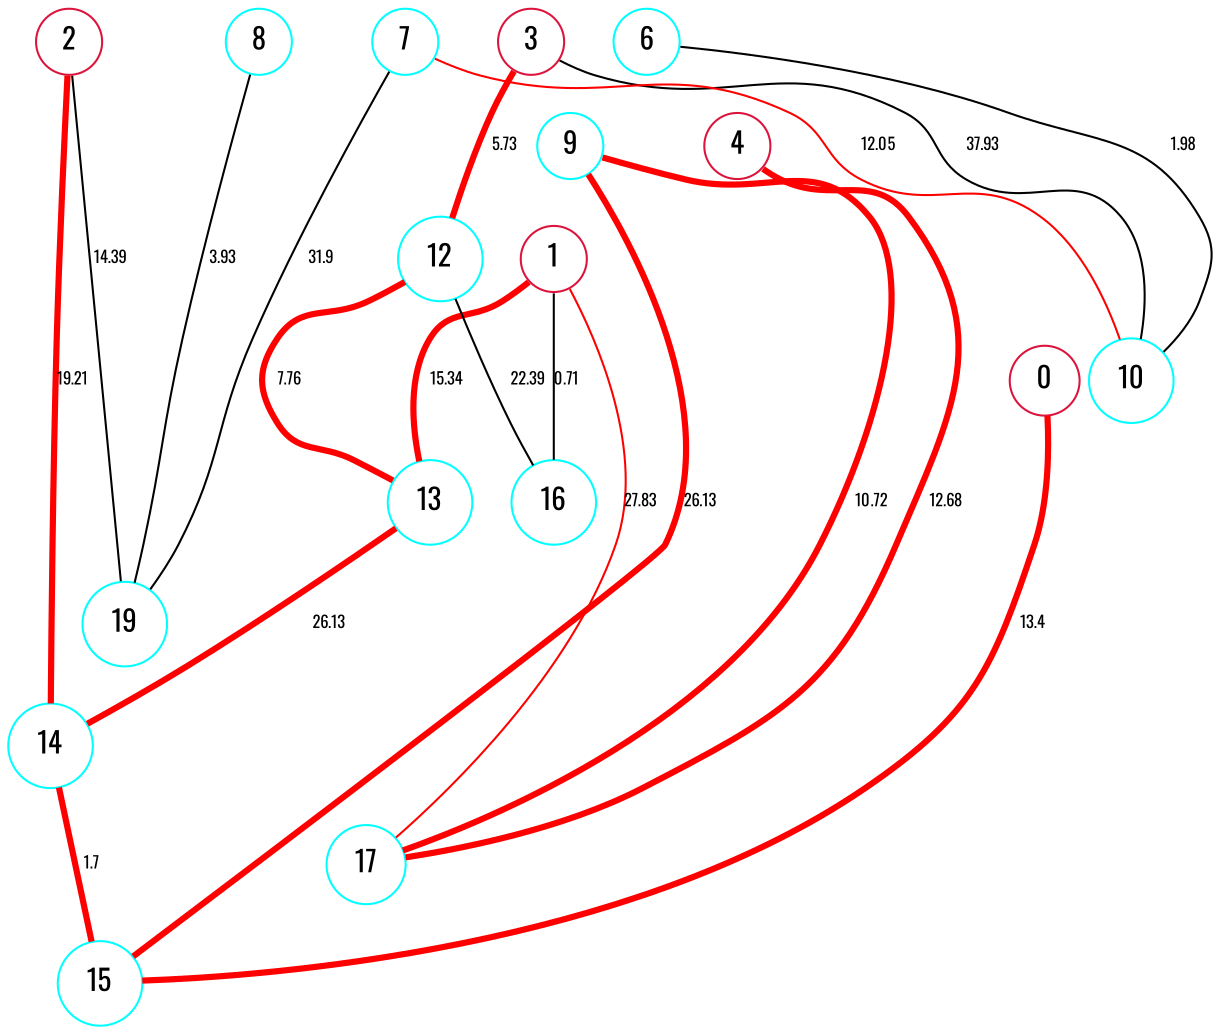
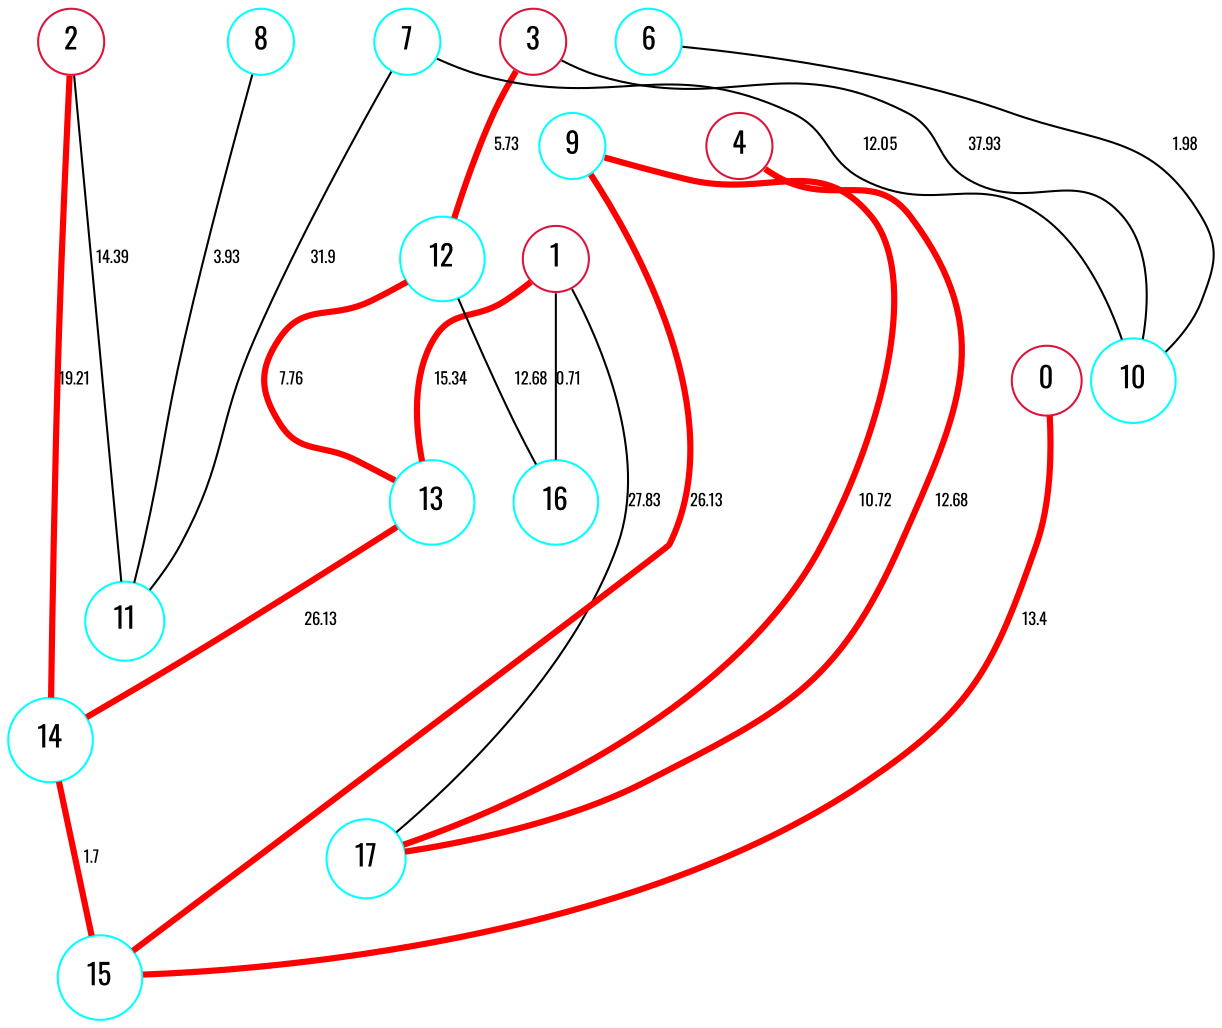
(817, 135) -> (819, 135)
(528, 381) -> (531, 381)
(602, 578) -> (604, 576)
(125, 624) -> (125, 621)
